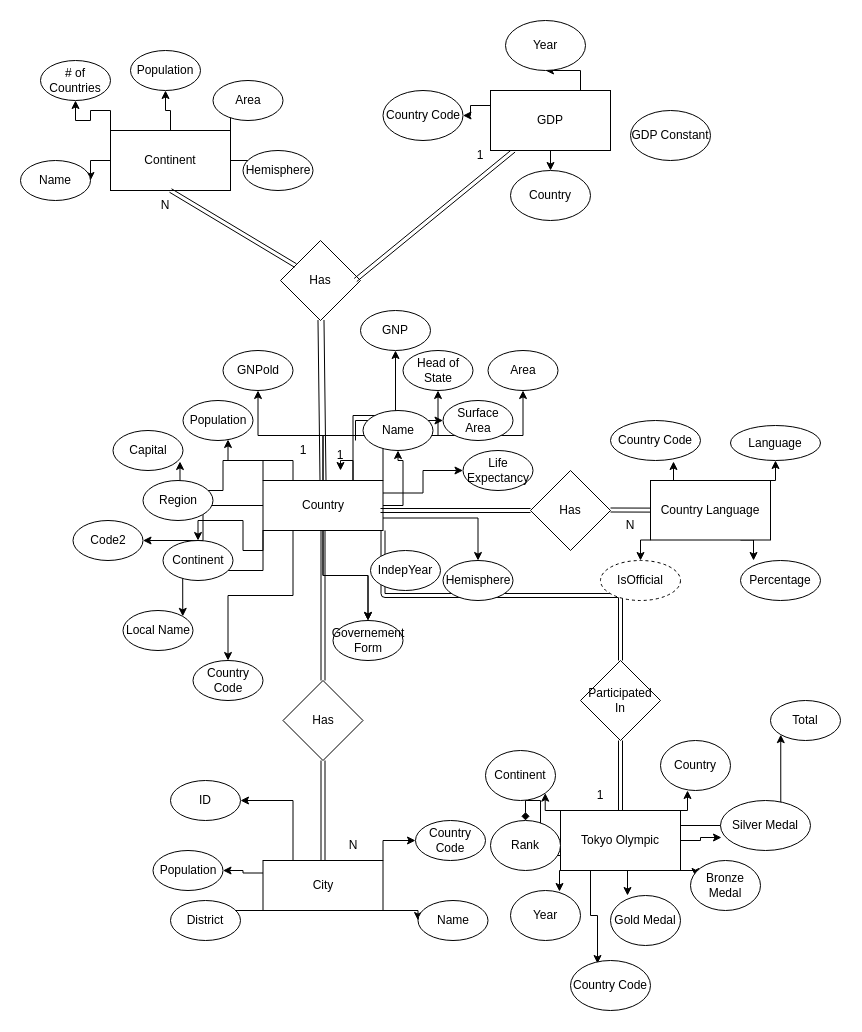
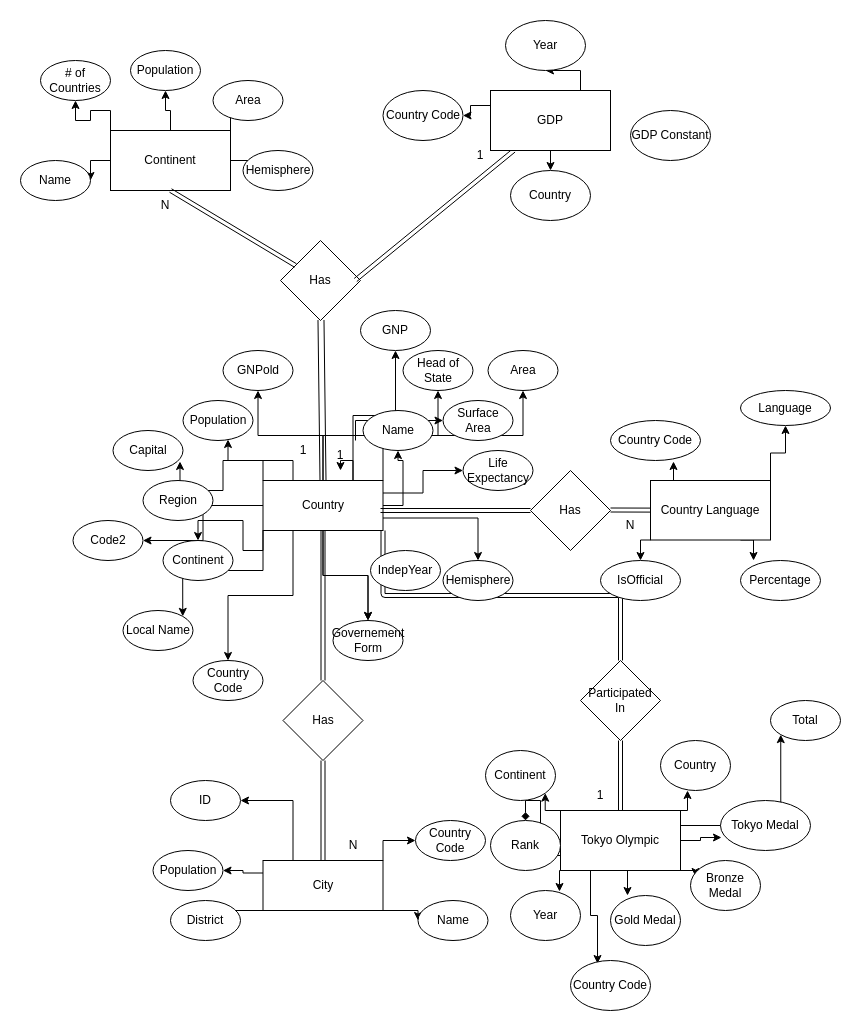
(776, 443) -> (786, 408)
(641, 581) -> (641, 581)
(766, 826) -> (766, 826)
